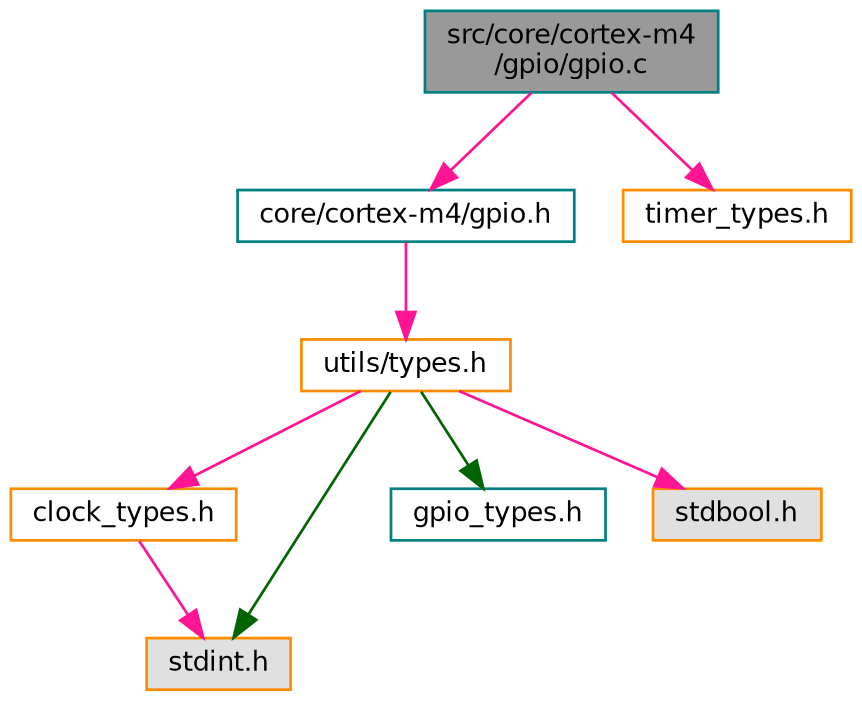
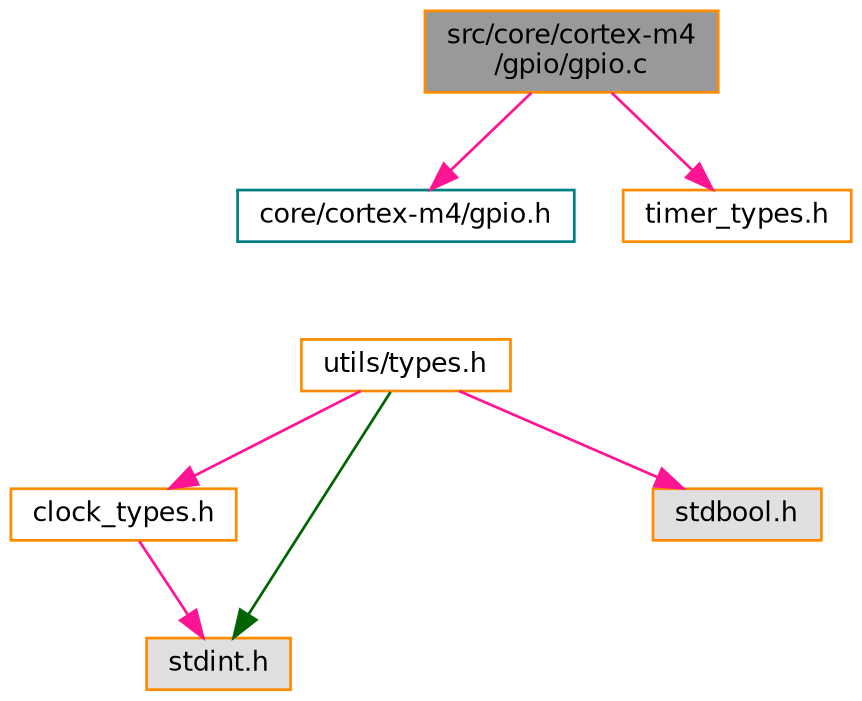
(572, 52) -> (572, 52)
(406, 277) -> none
(498, 515) -> none
